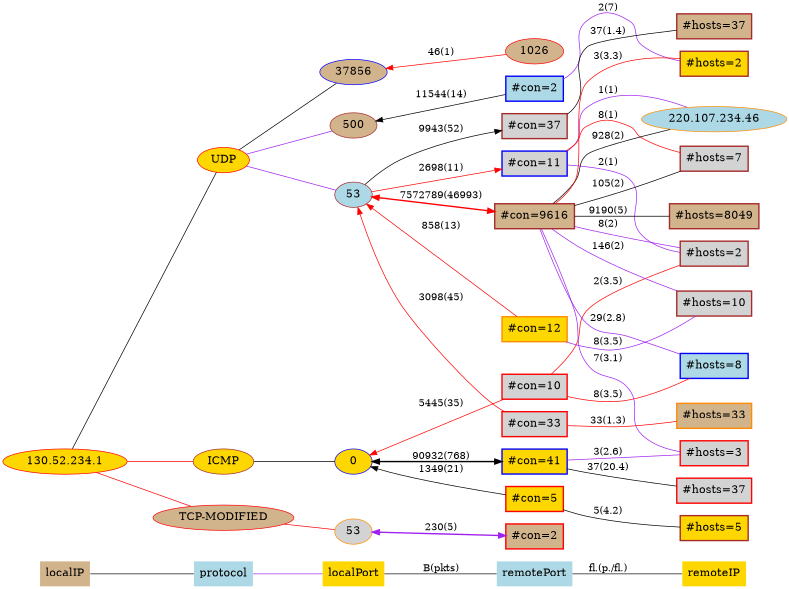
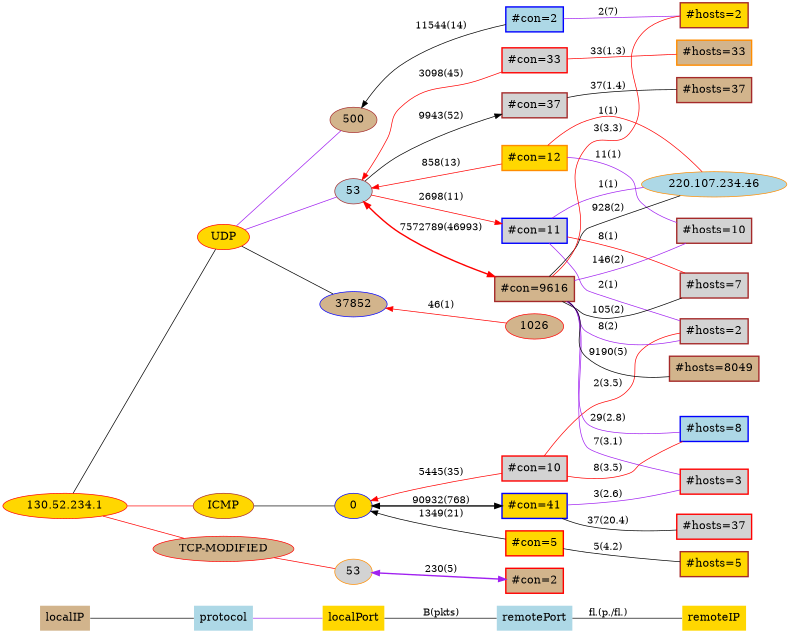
(353, 72) -> (353, 304)
none -> (629, 121)
(608, 342) -> (608, 155)
